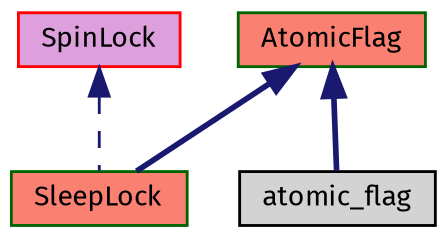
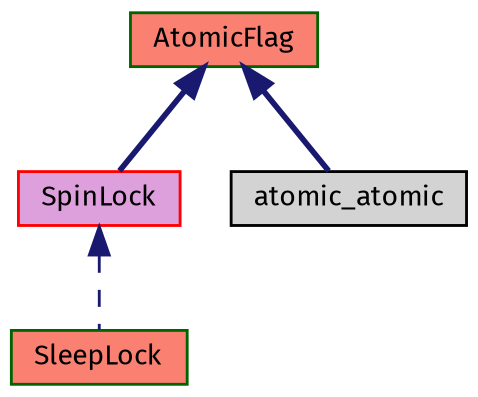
(203, 127) -> (152, 131)
(337, 199) -> (349, 199)
